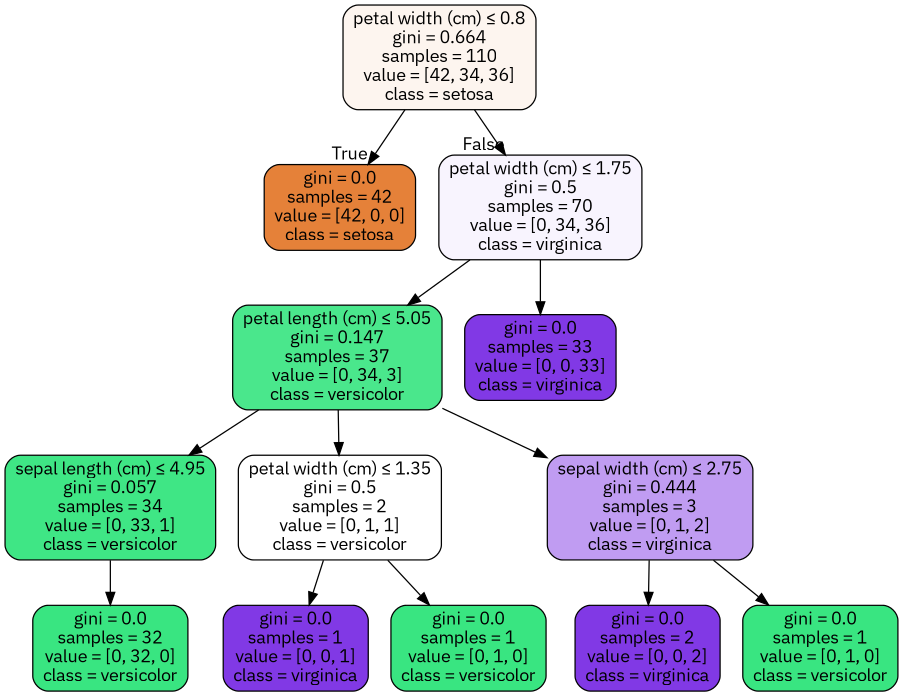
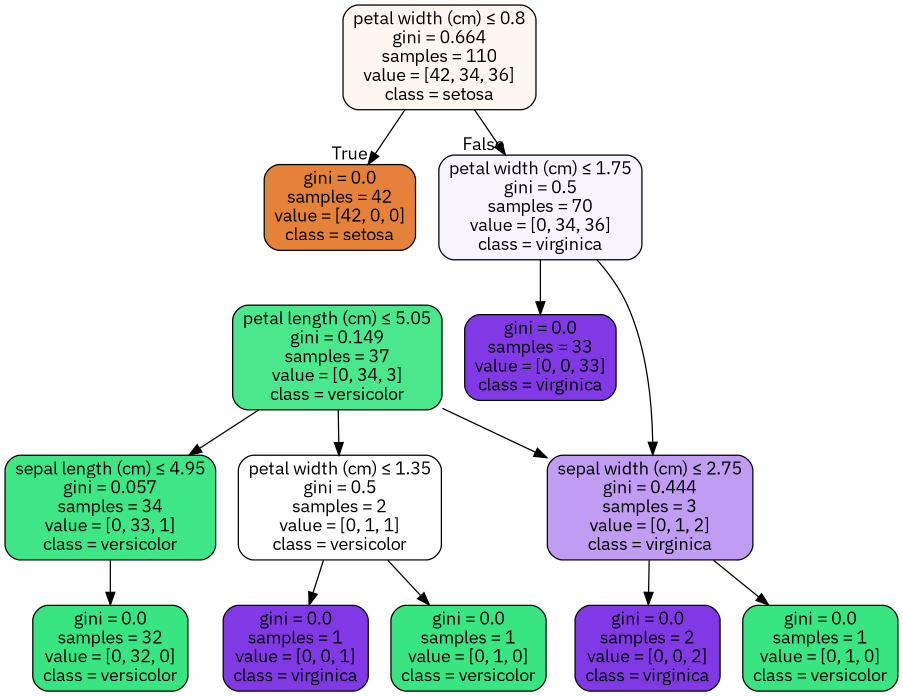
(444, 279) -> (641, 346)
(337, 338) -> (337, 338)
